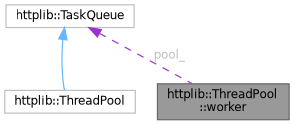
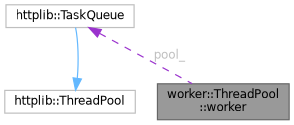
(62, 65) -> (78, 53)
(223, 102) -> (223, 102)
